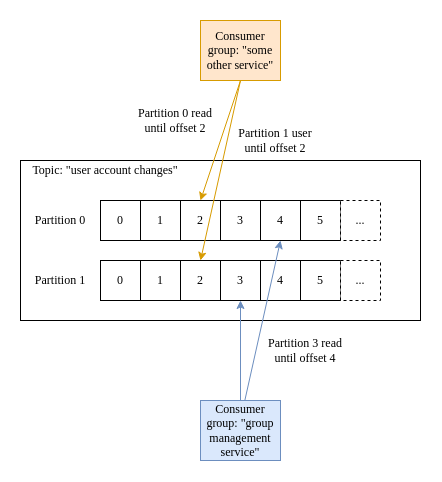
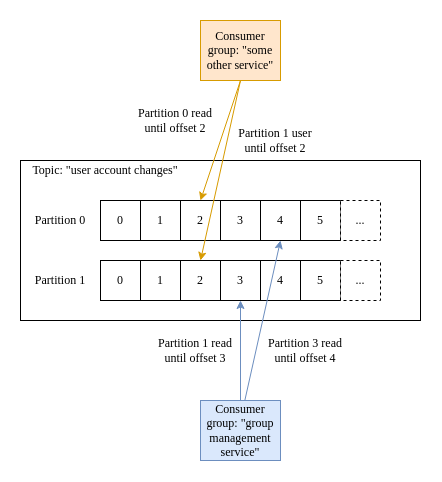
none -> (196, 351)
